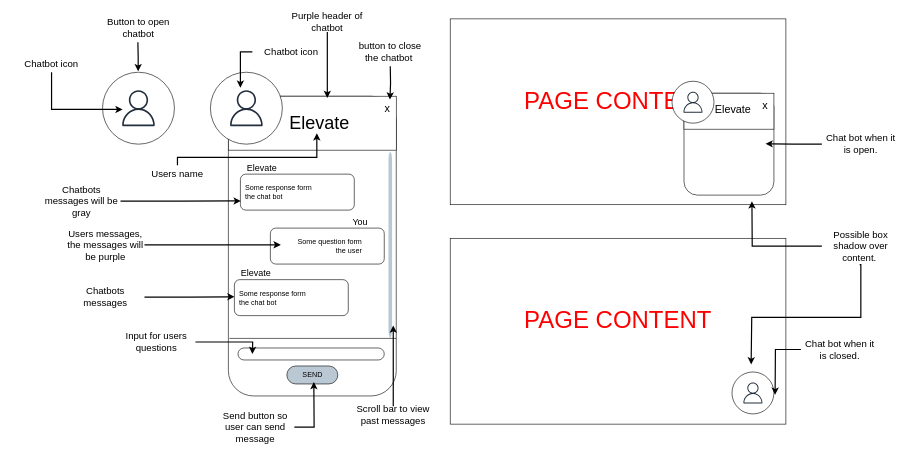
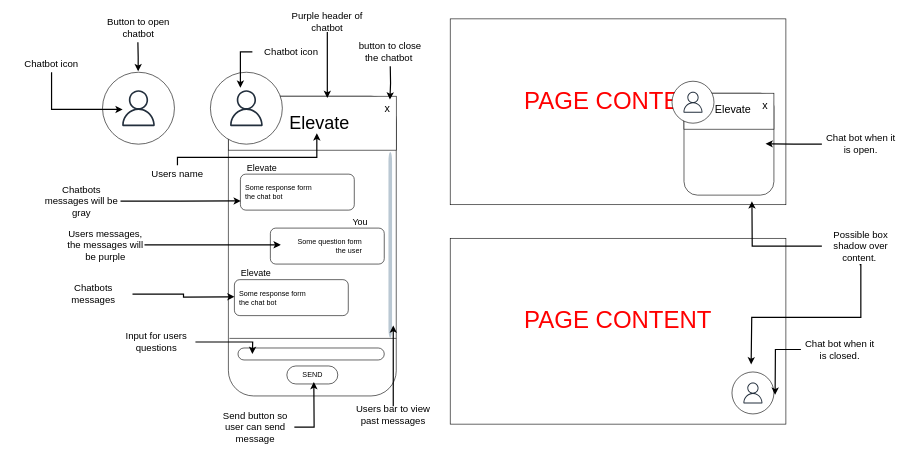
(105, 297) -> (93, 294)
(312, 375) -> (312, 375)
(393, 416) -> (393, 416)
